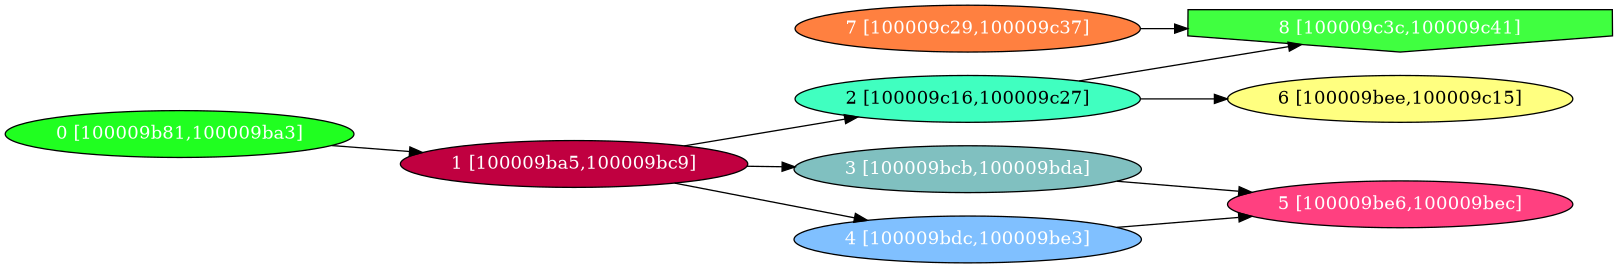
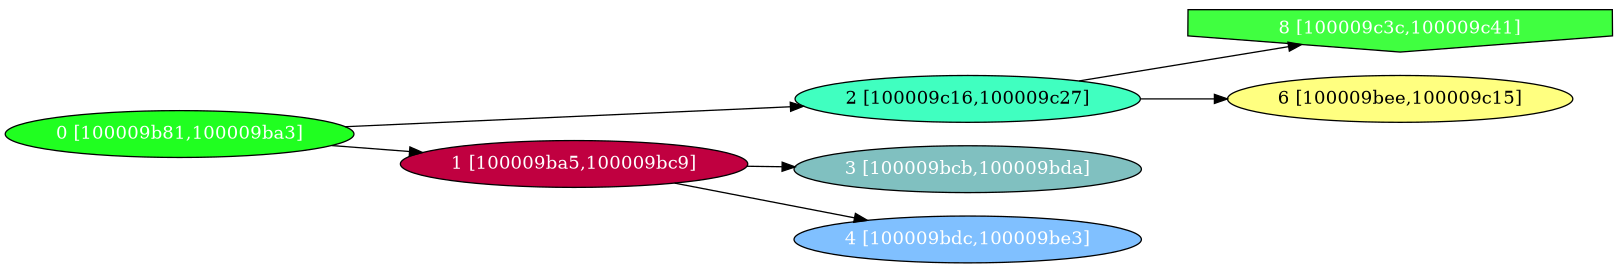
(968, 29) -> none
(765, 132) -> (568, 117)
(1400, 204) -> none
